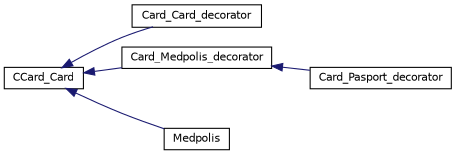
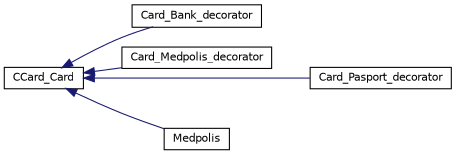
(197, 16) -> (197, 16)
(296, 69) -> (202, 78)
